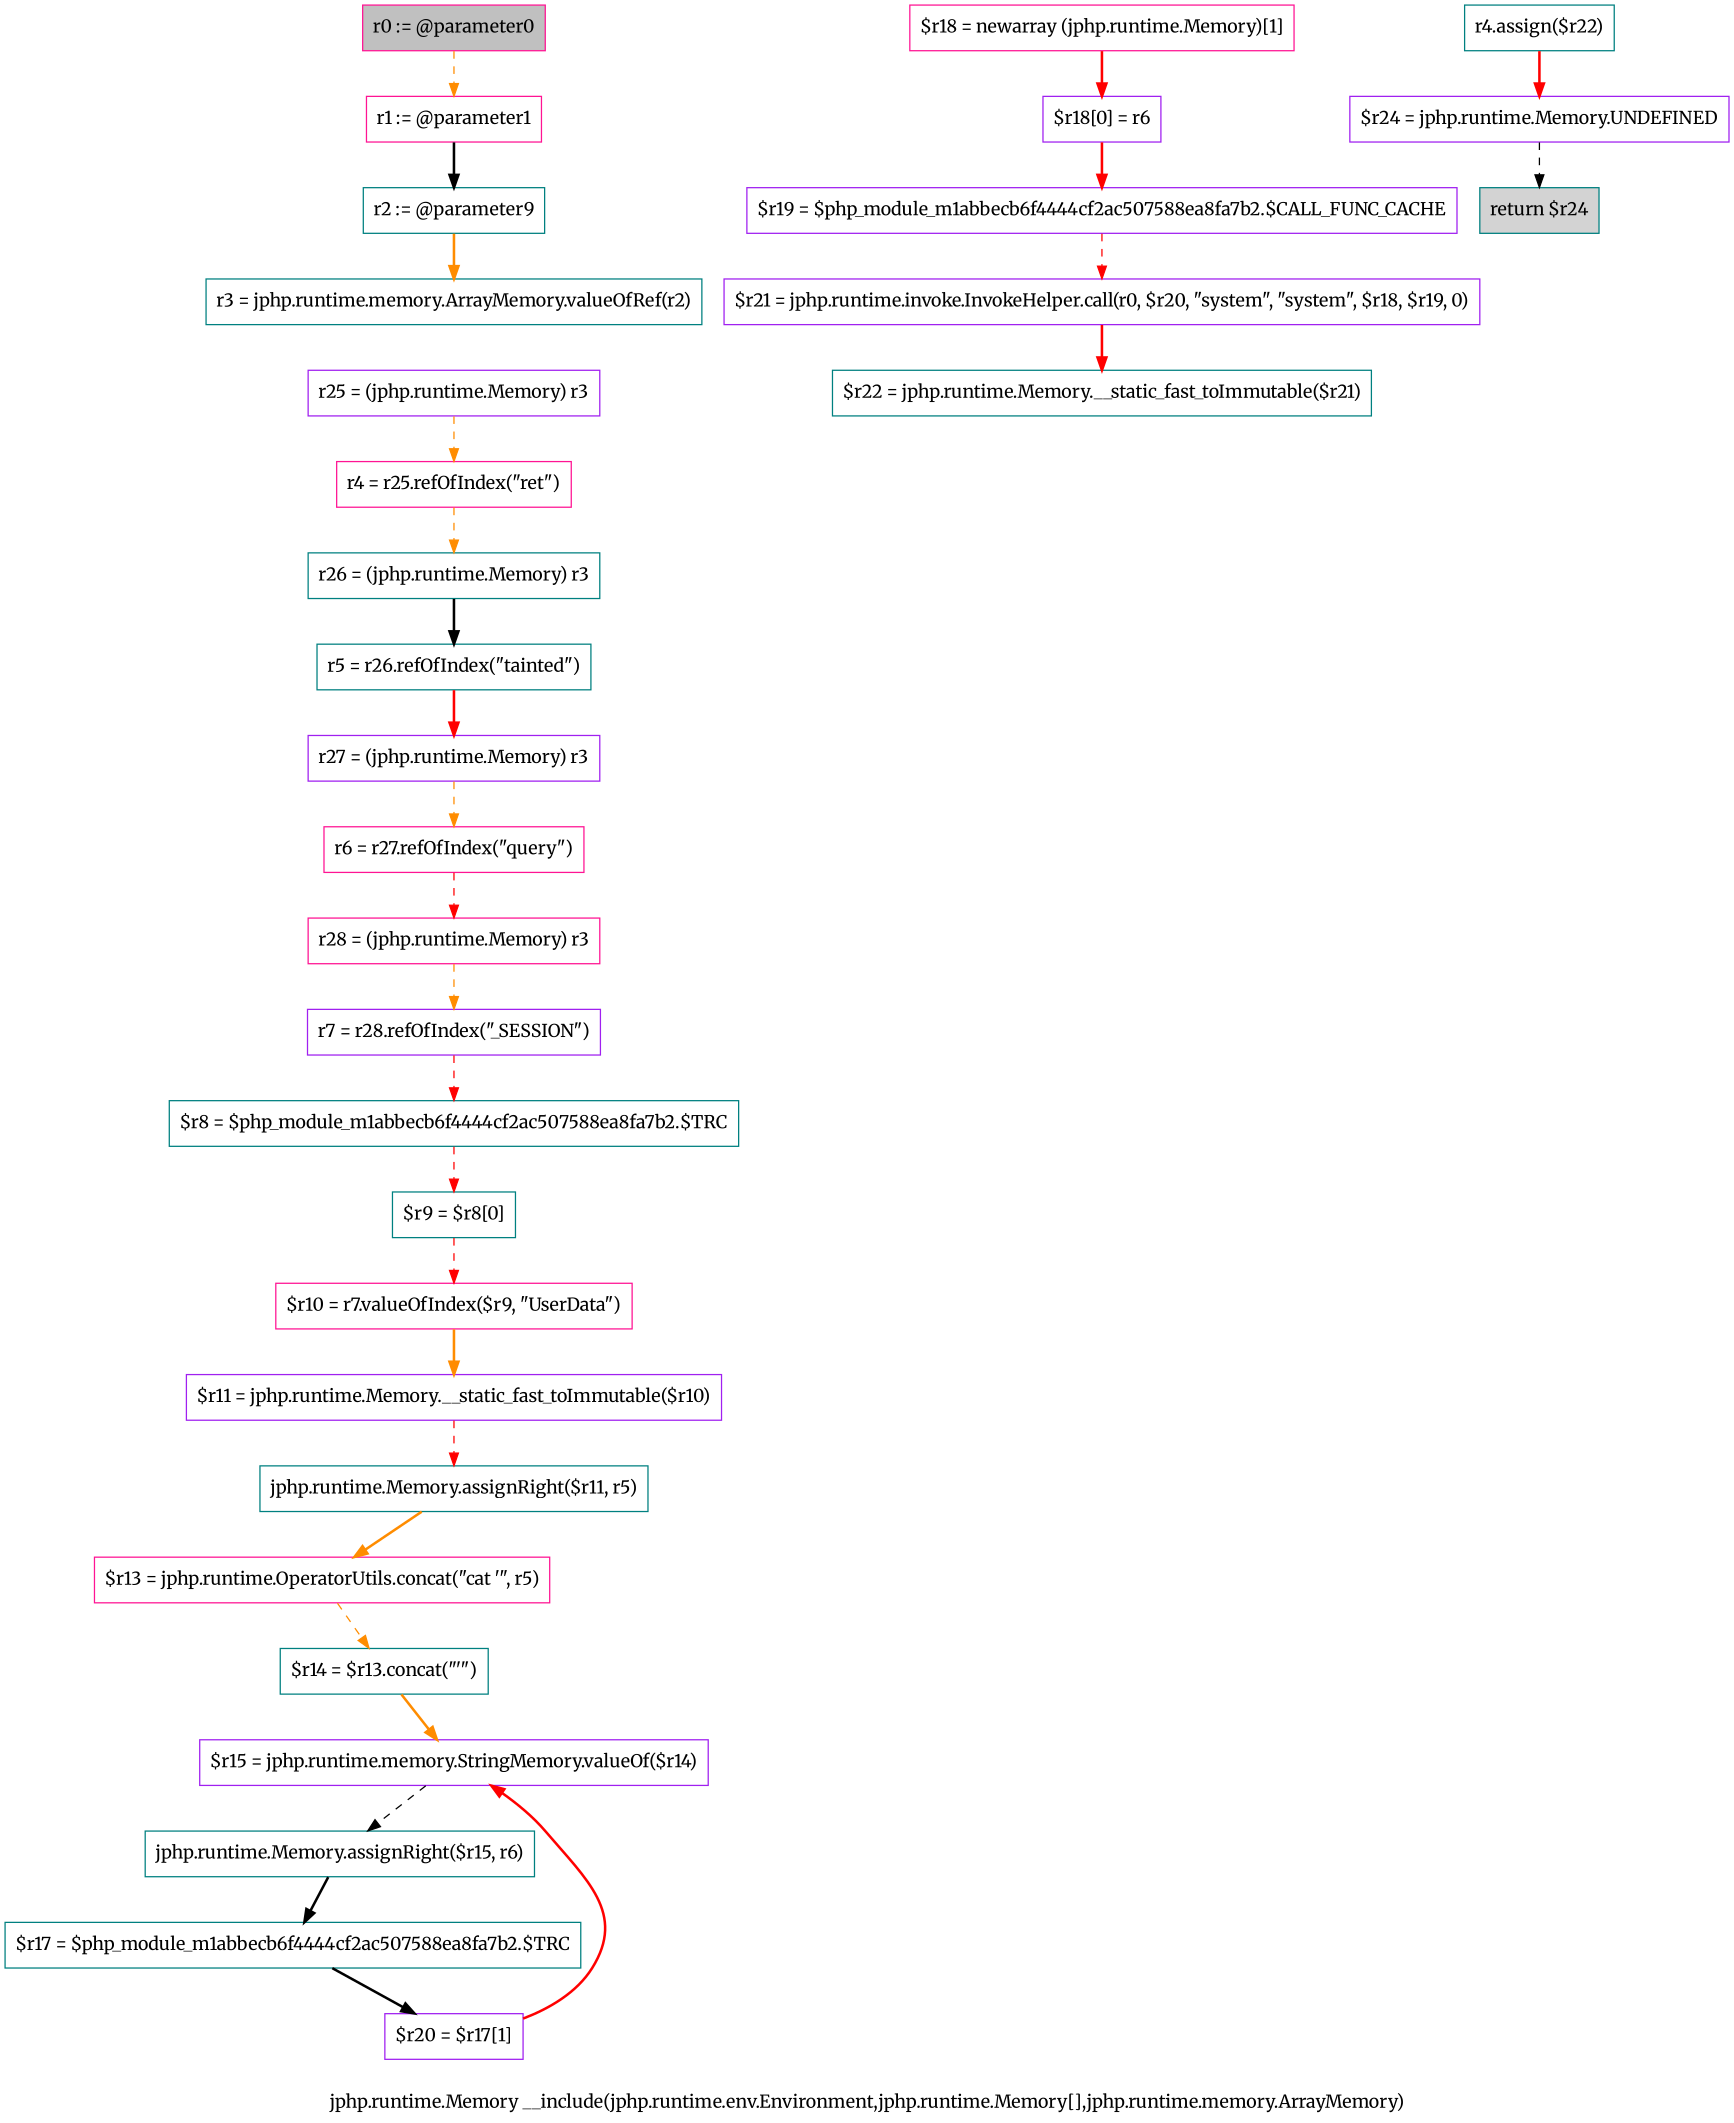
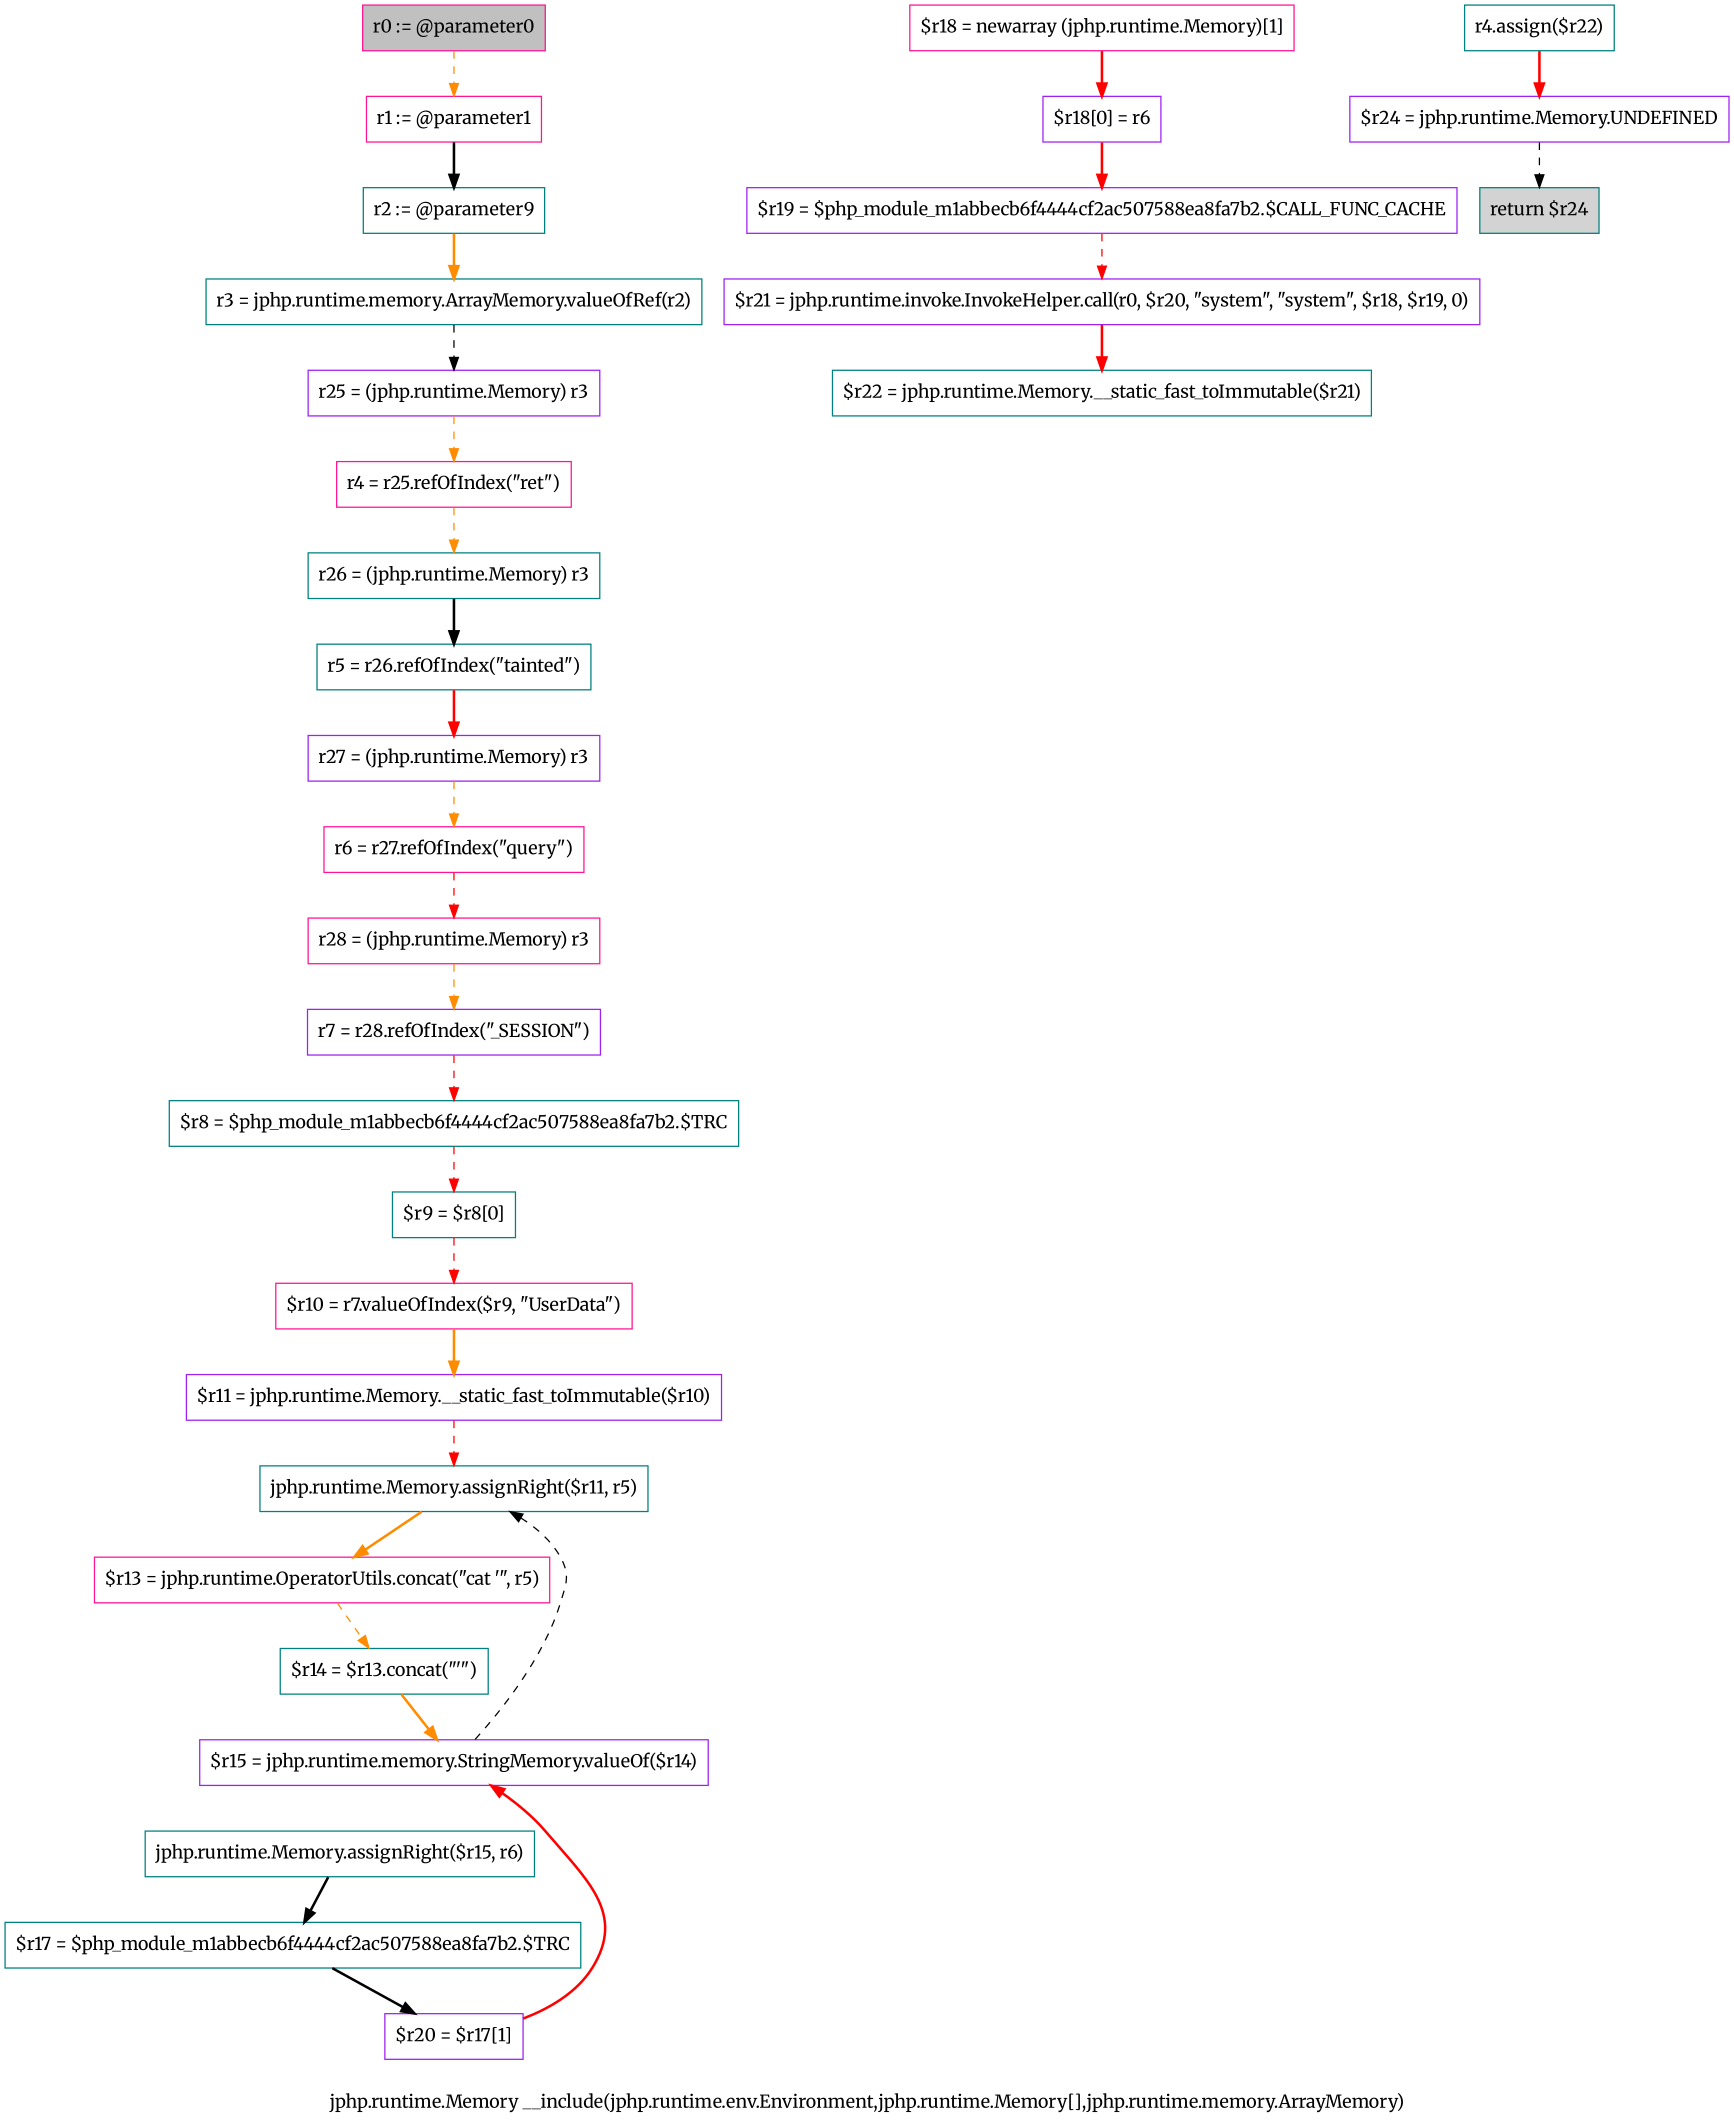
none -> (454, 341)
(402, 1804) -> (550, 1630)
